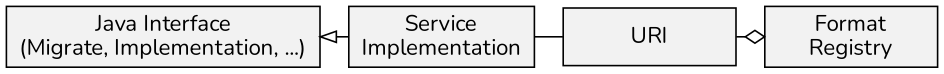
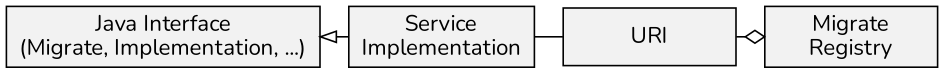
(851, 37) -> (851, 37)
